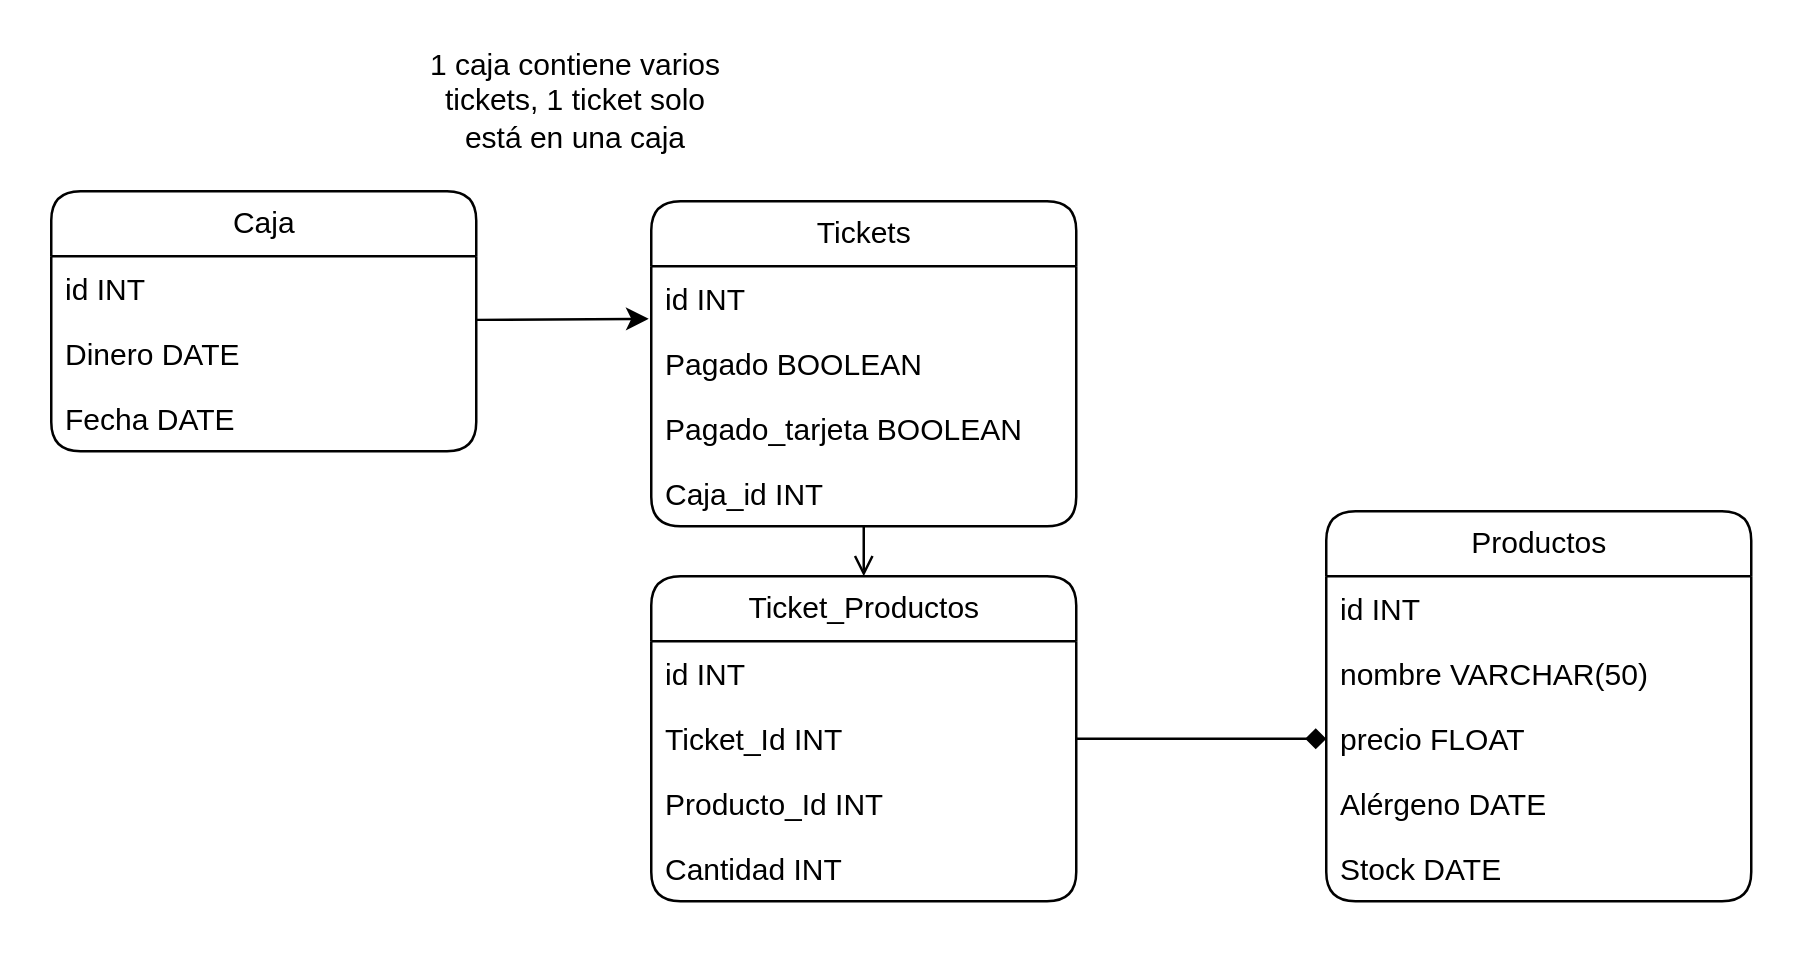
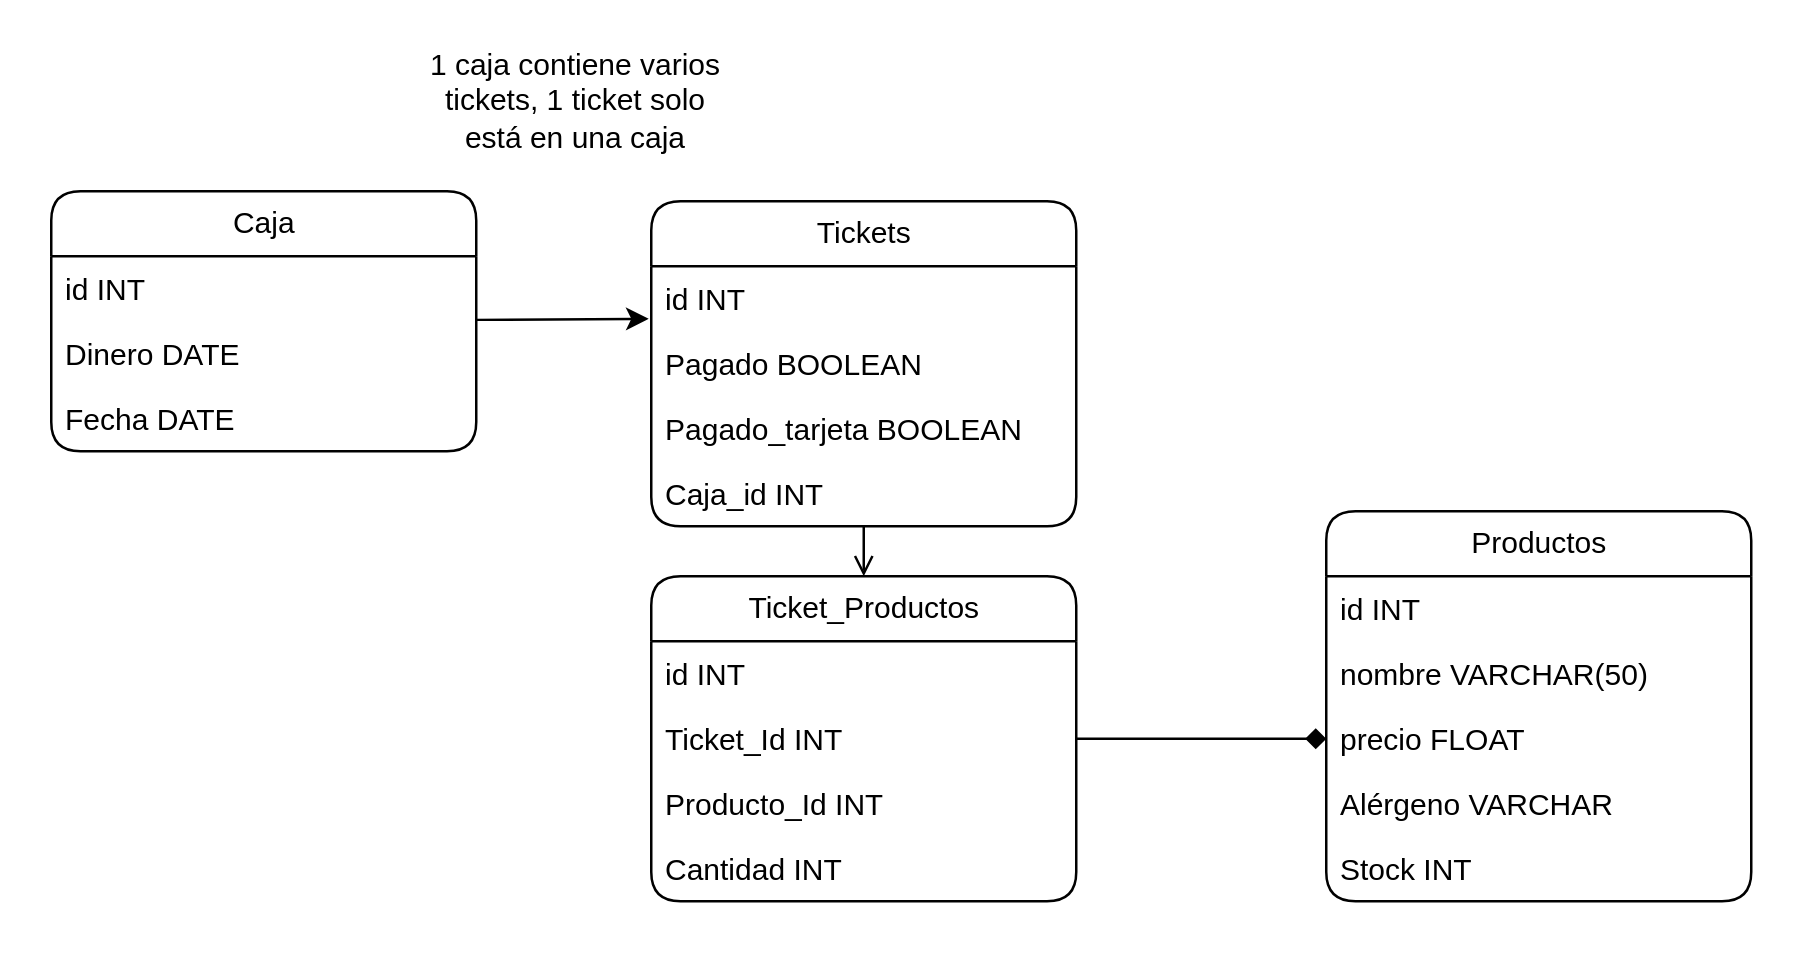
(1443, 807) -> (1468, 807)
(1421, 872) -> (1413, 872)
